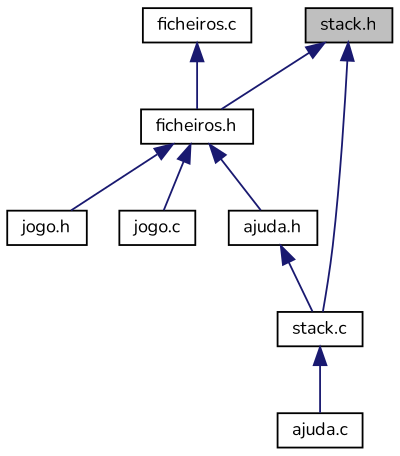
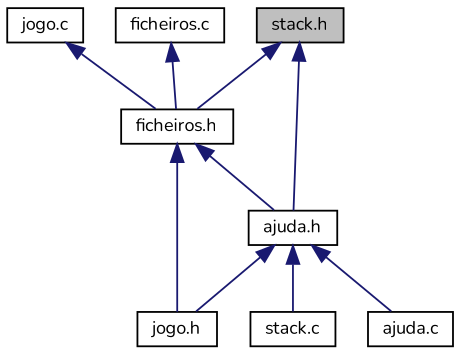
(174, 186) -> (119, 81)
(339, 187) -> (296, 136)
none -> (228, 284)
(320, 389) -> (359, 284)
